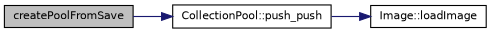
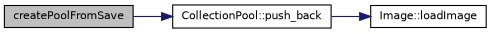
(252, 16) -> (252, 16)
